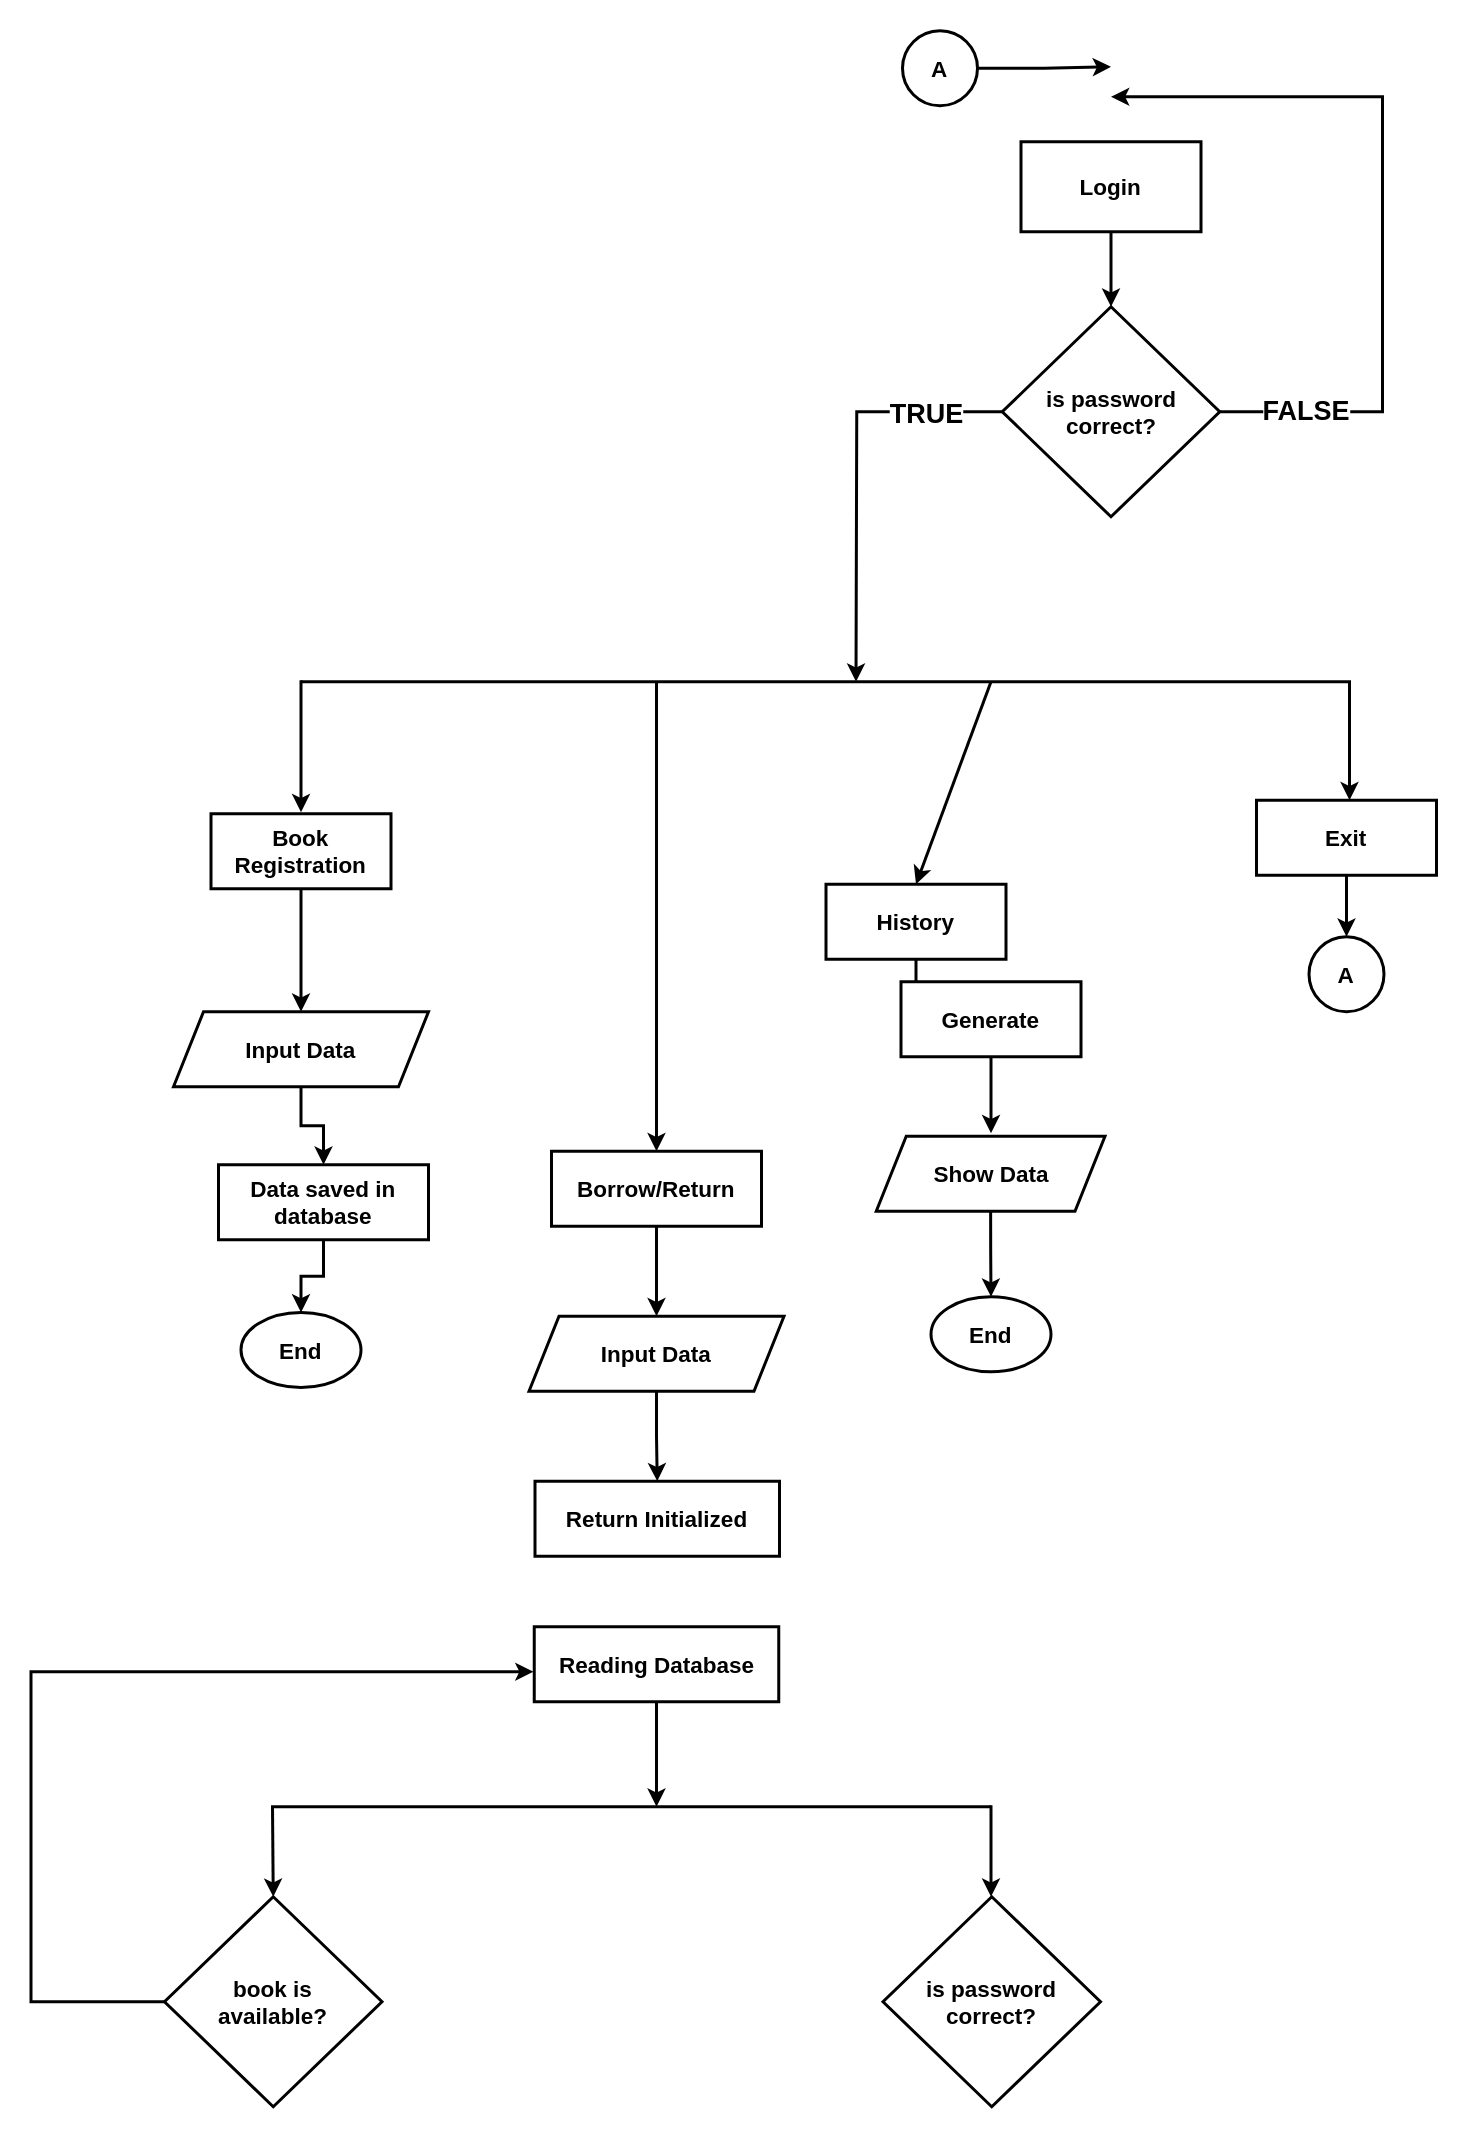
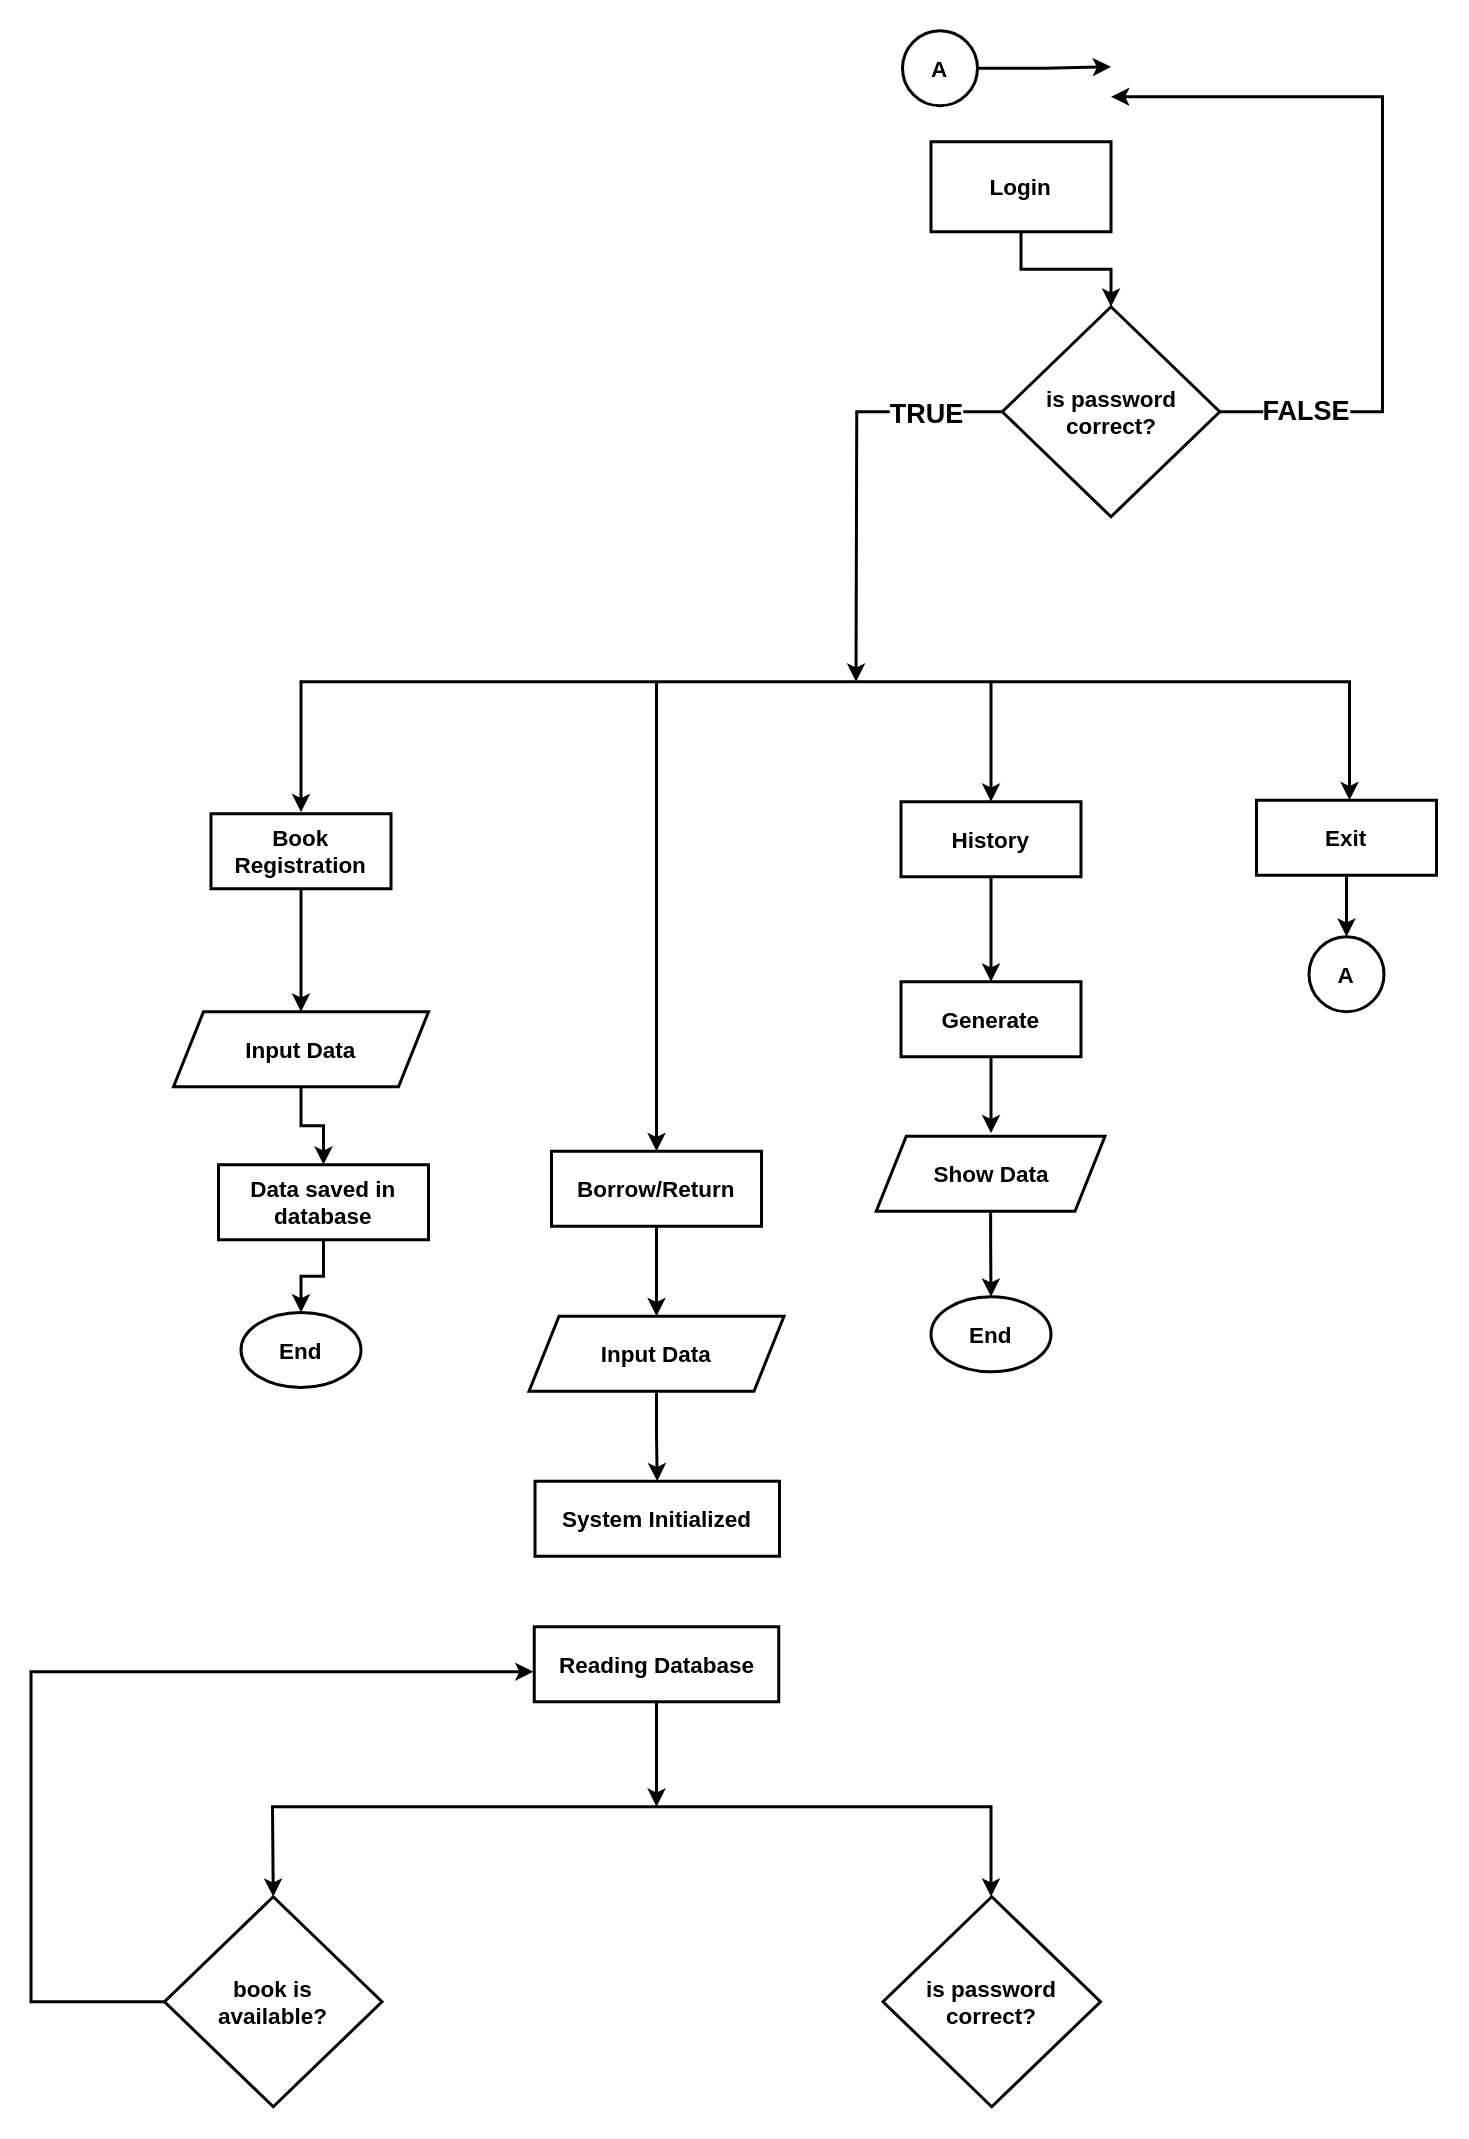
(1111, 187) -> (1021, 187)
(916, 922) -> (991, 839)
(657, 1519) -> (657, 1519)
